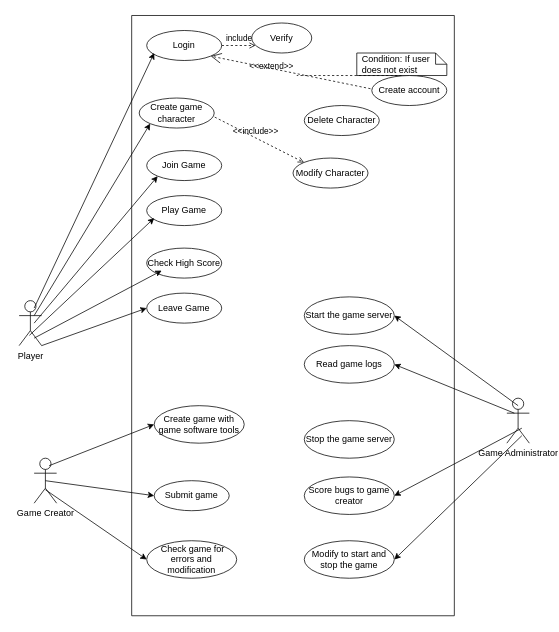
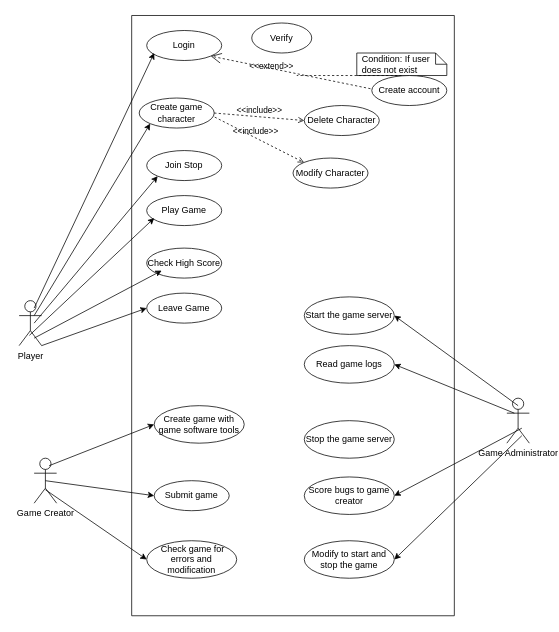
(238, 45) -> none
none -> (258, 117)
(184, 165) -> (184, 165)
